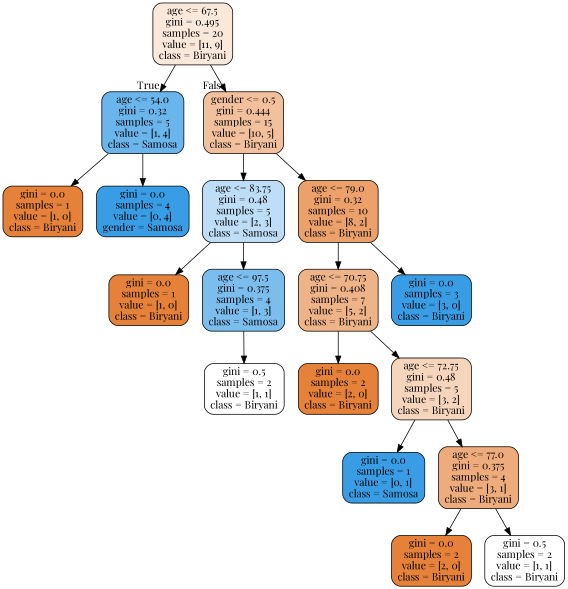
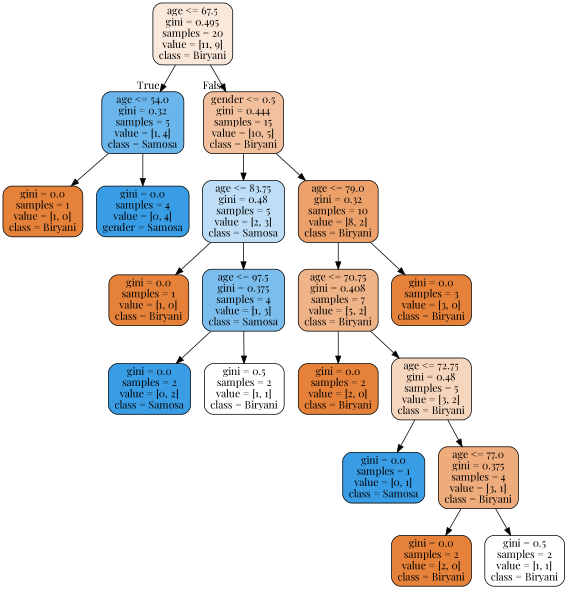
(431, 300) -> (431, 300)
none -> (150, 389)
